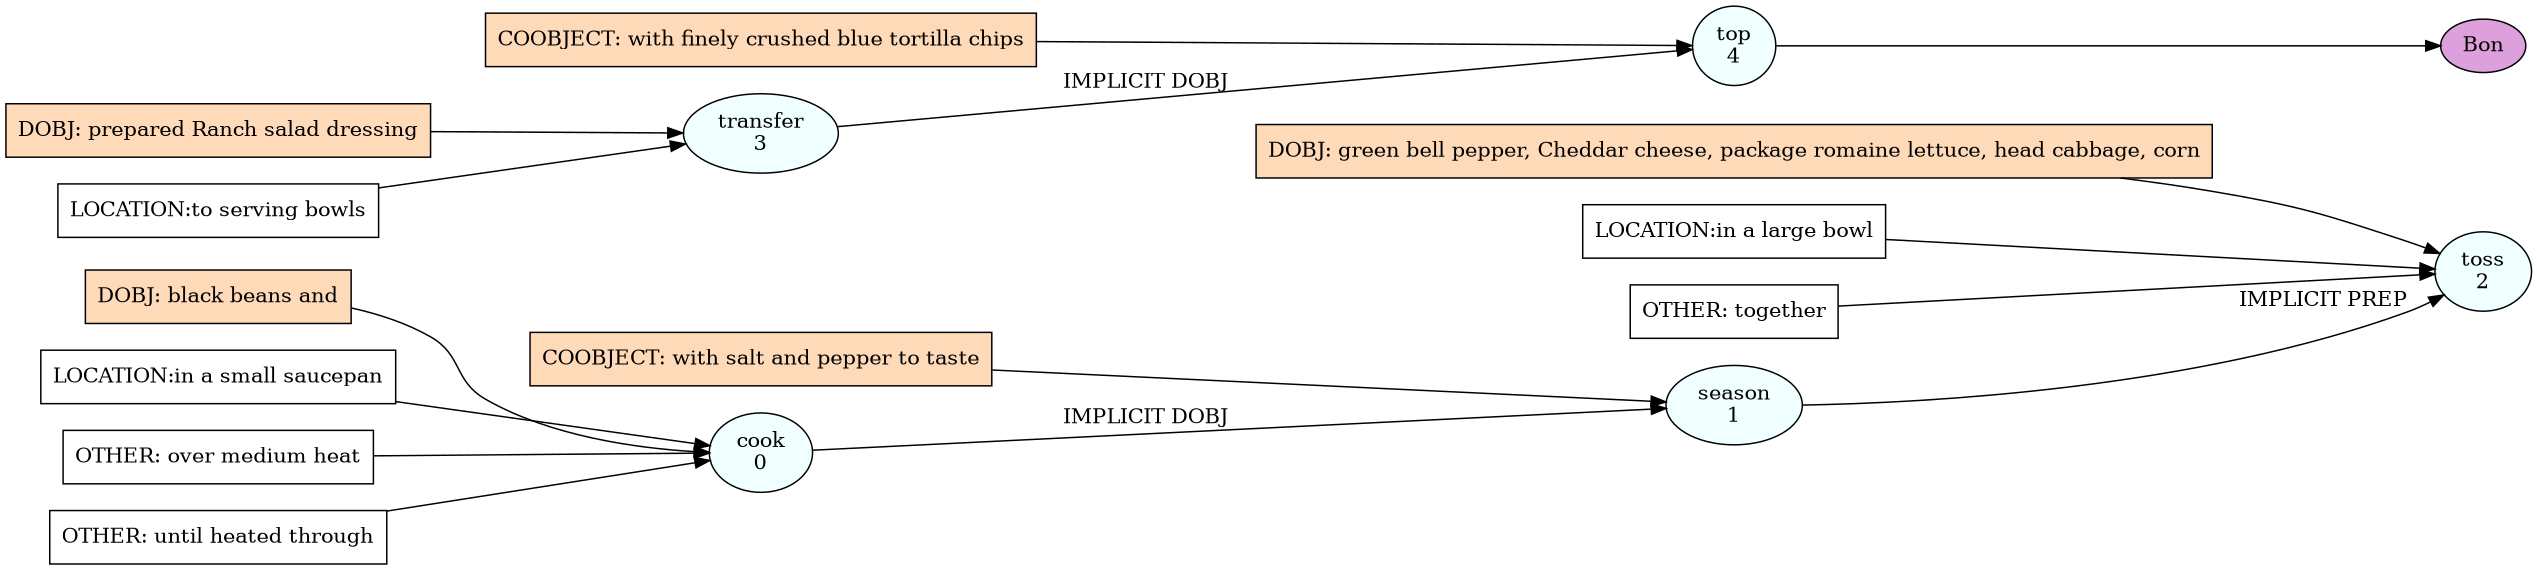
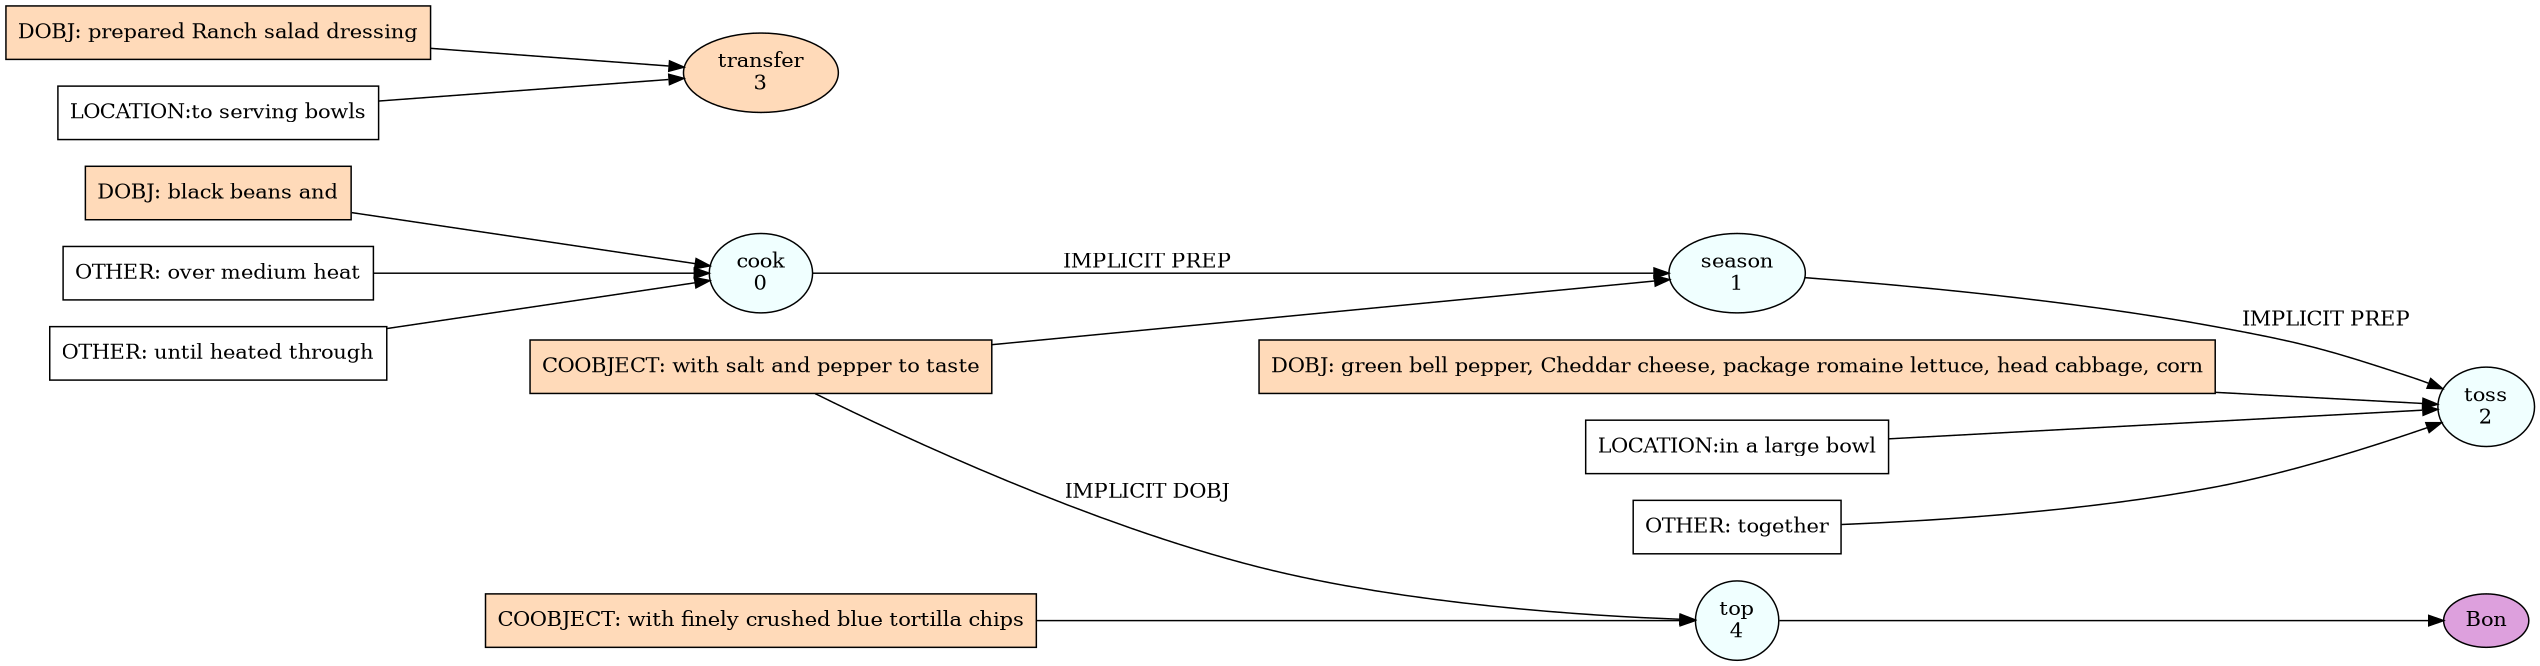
(1258, 89) -> (1234, 560)
(761, 133) -> (761, 73)
(218, 377) -> none
(1146, 418) -> (1148, 262)
